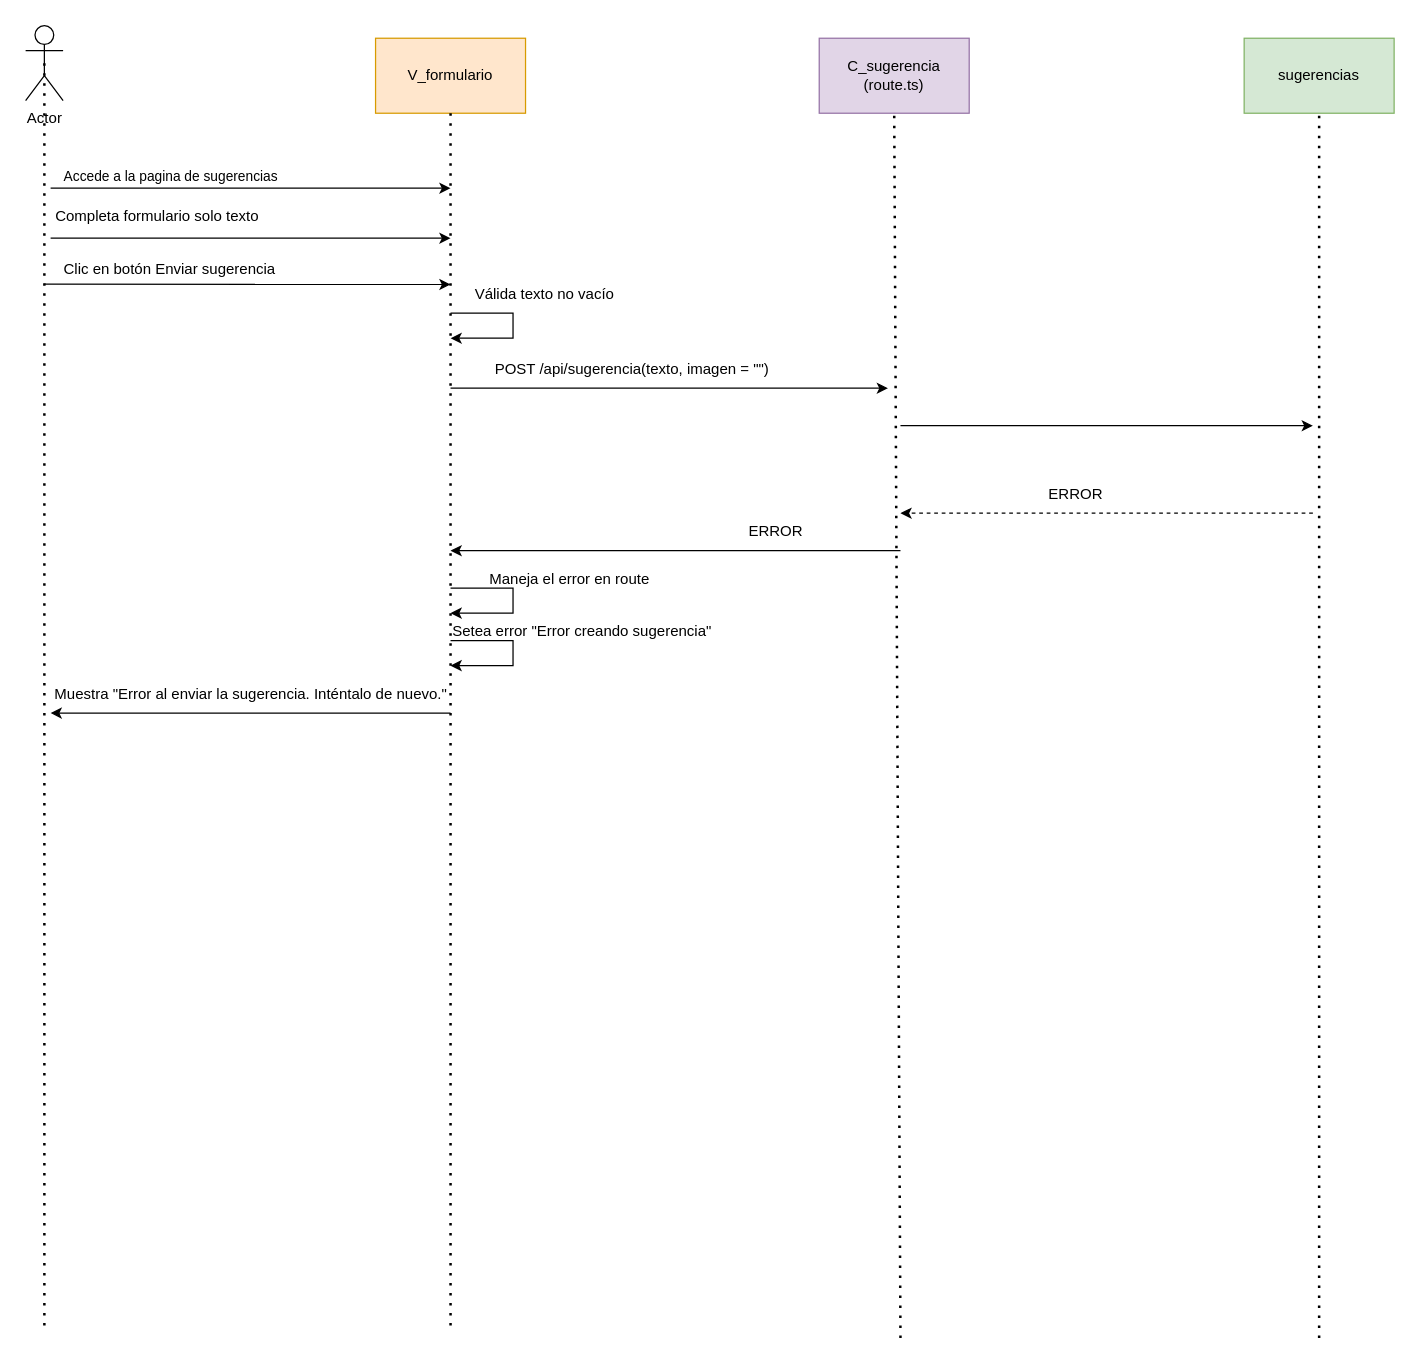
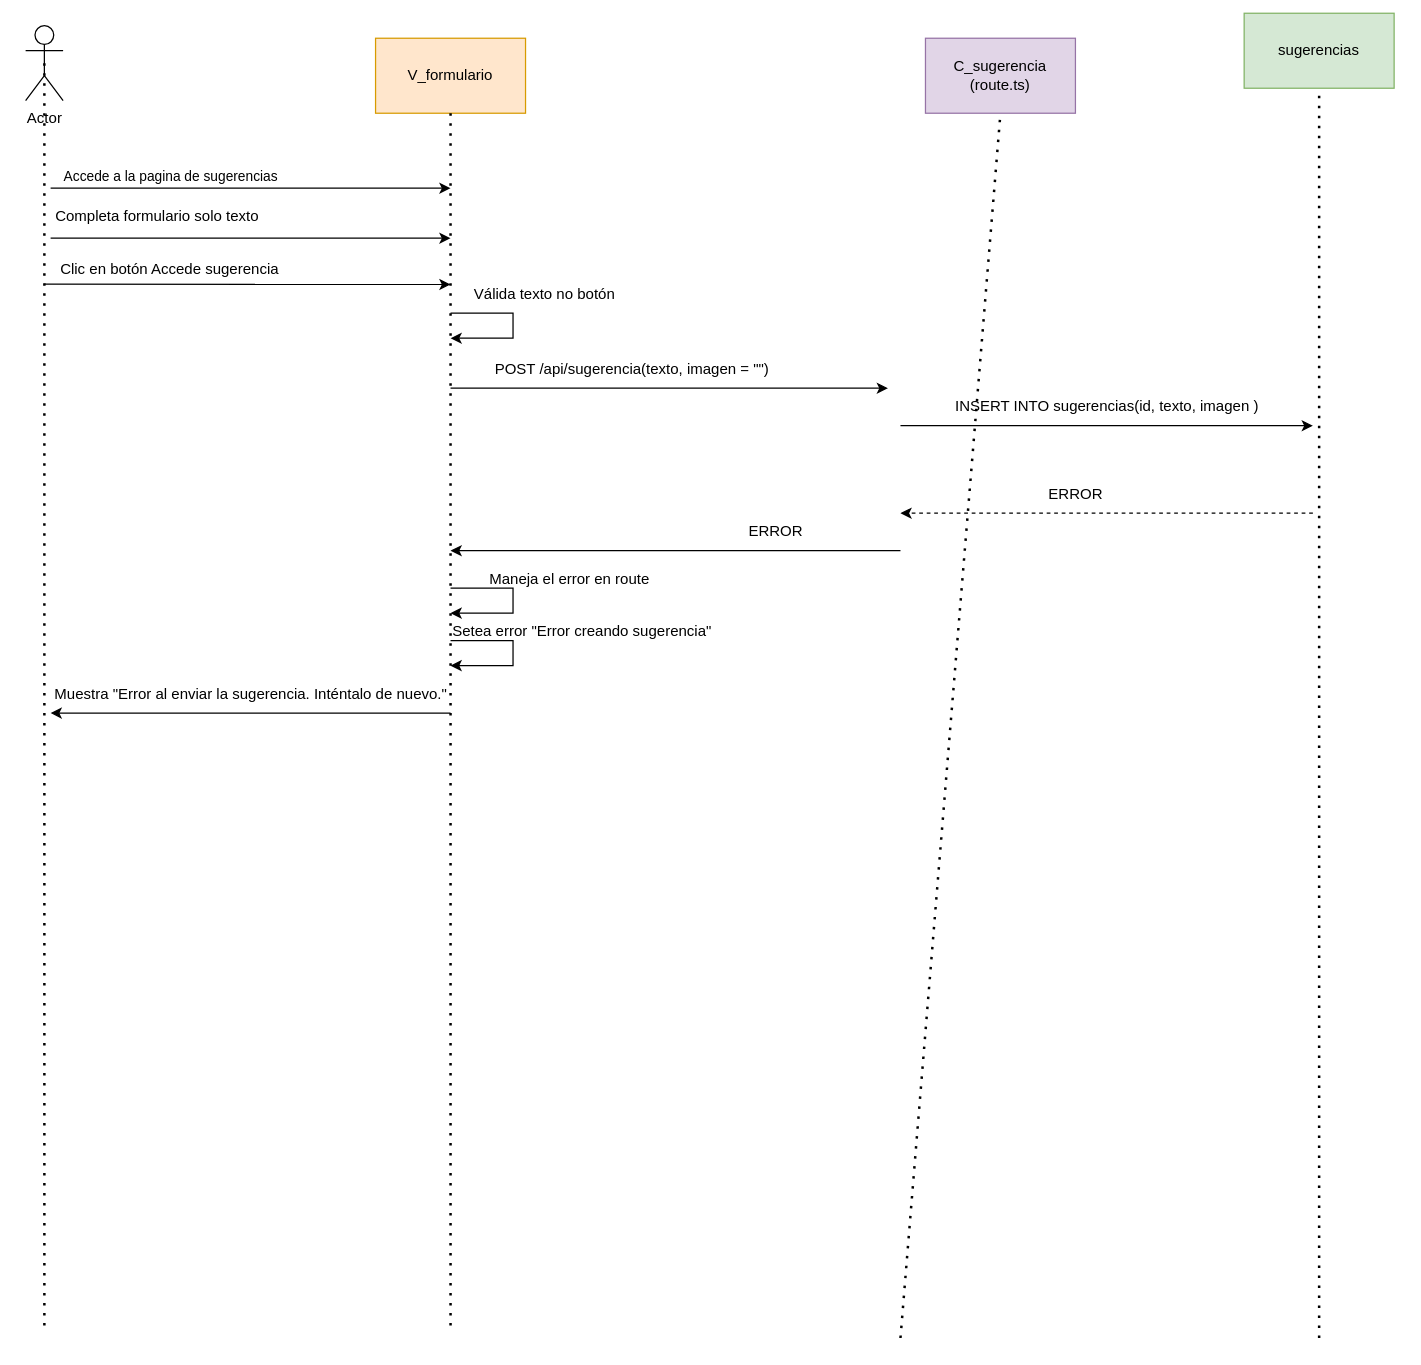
(894, 76) -> (1001, 76)
(1319, 76) -> (1319, 51)
(170, 269) -> (170, 269)
(545, 294) -> (545, 294)
none -> (1107, 407)
